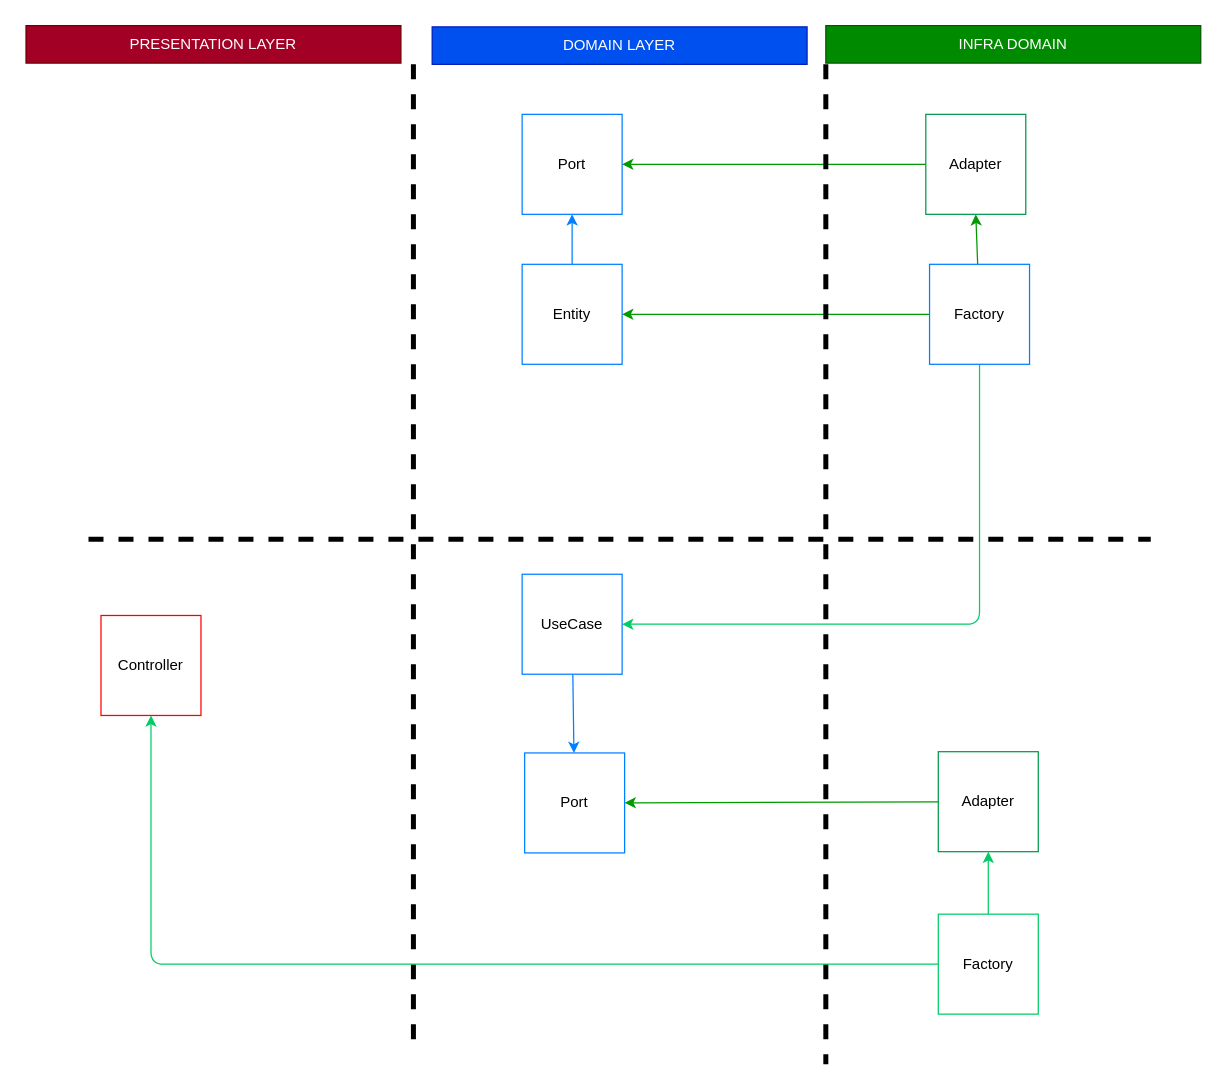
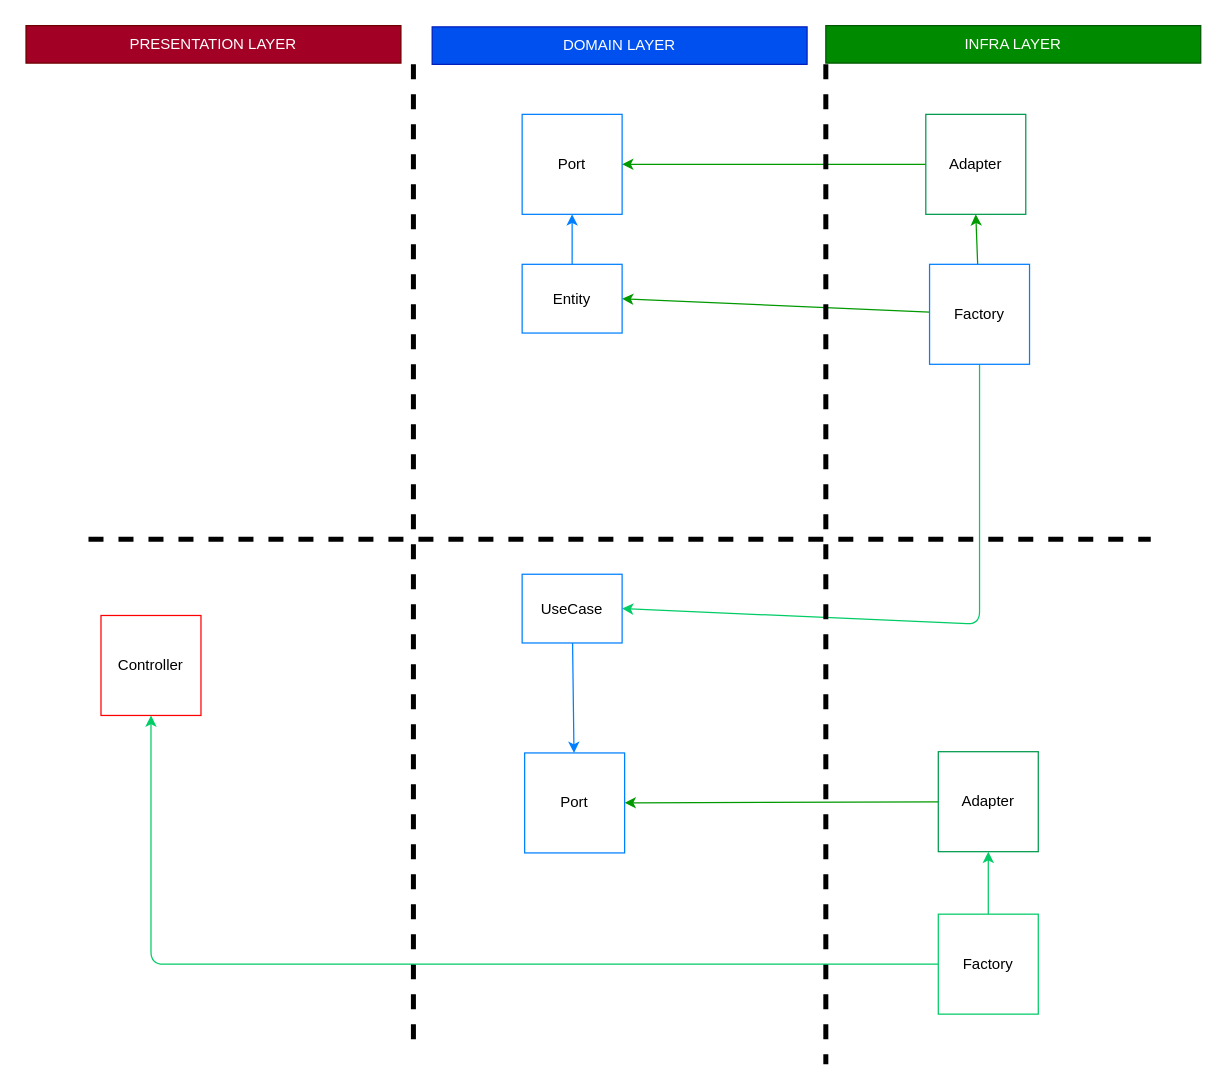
(1013, 44) -> (1013, 44)
(572, 314) -> (572, 299)
(572, 624) -> (572, 609)
